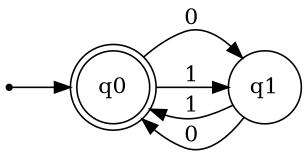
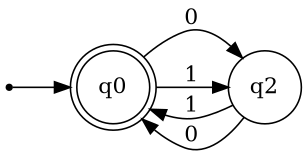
(265, 87) -> (265, 87)
